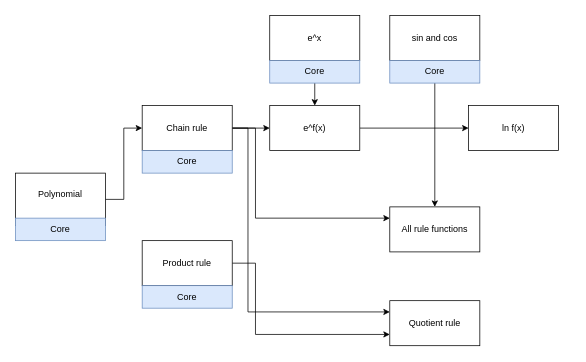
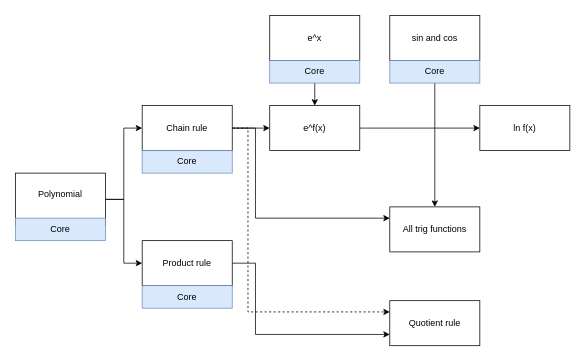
(513, 128) -> (525, 128)
(435, 229) -> (435, 229)
none -> (124, 233)
(248, 288) -> (248, 288)
